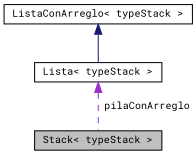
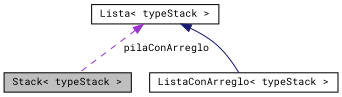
(98, 48) -> (218, 46)
